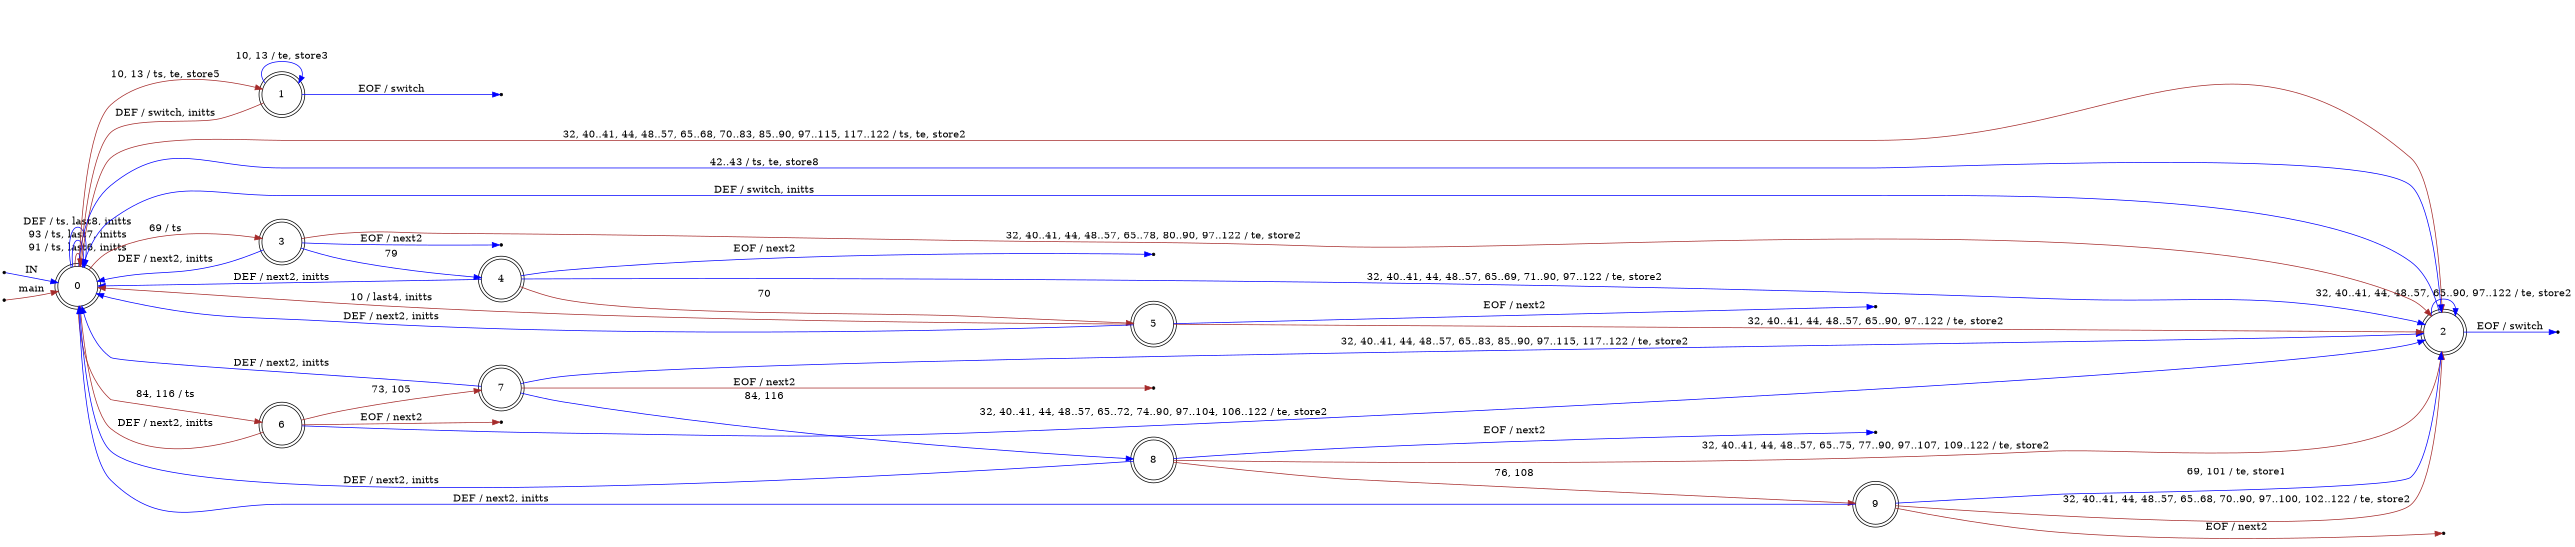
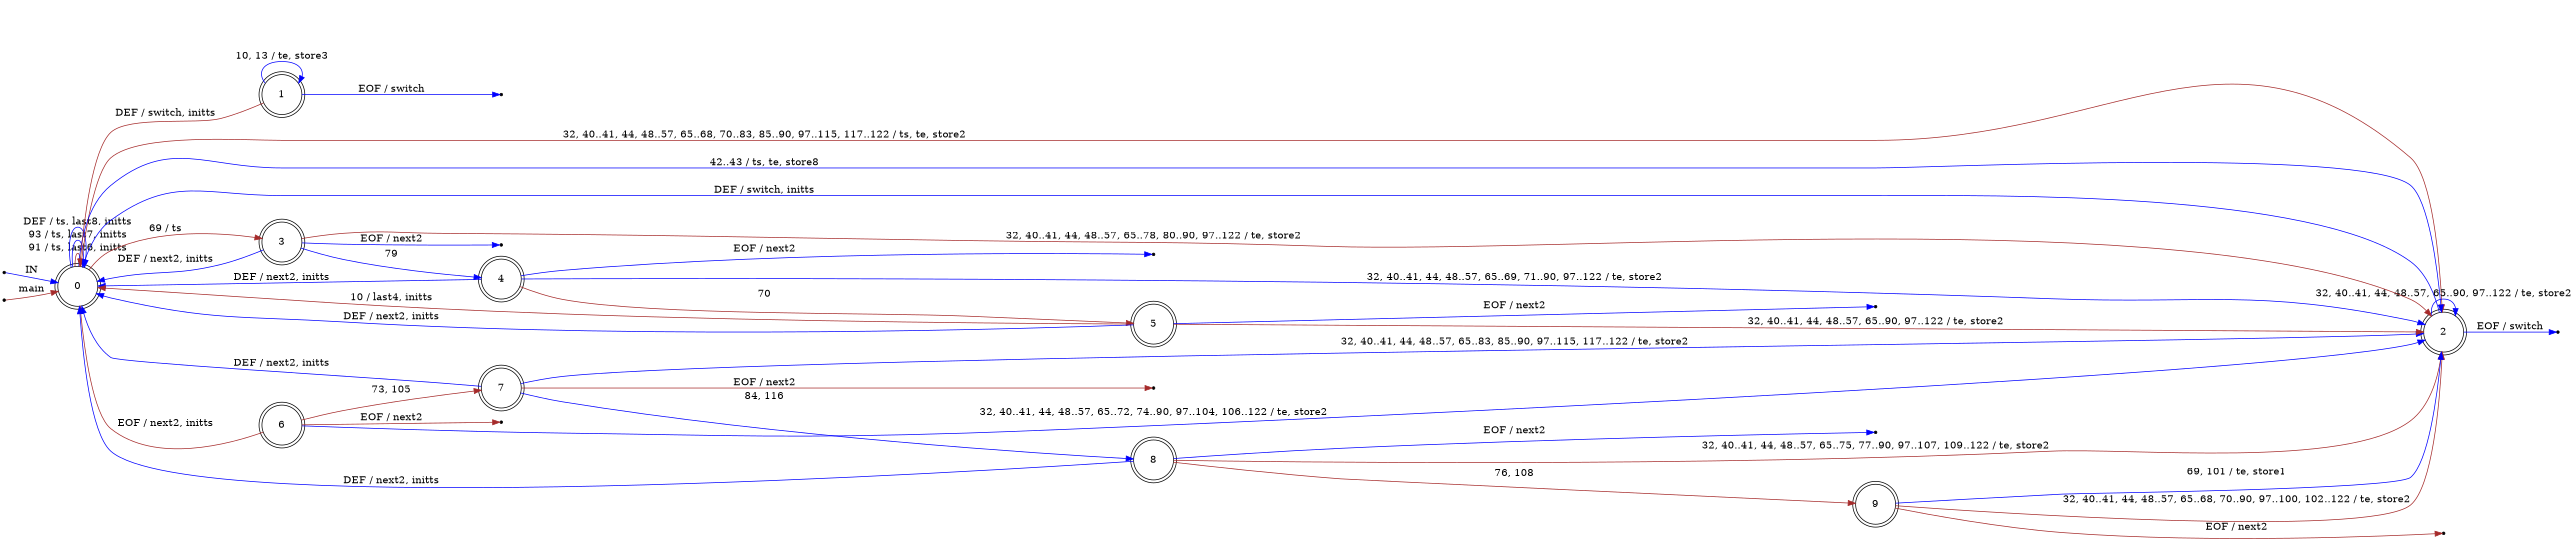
(106, 111) -> none
(133, 403) -> none
(166, 423) -> (166, 423)
(893, 504) -> none
